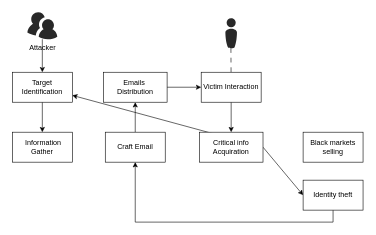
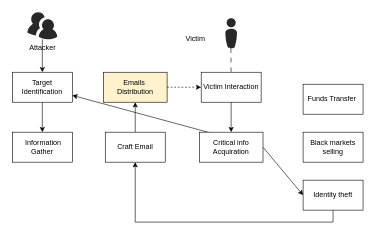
none -> (195, 39)
(135, 87) -> (135, 87)
(182, 87) -> (182, 87)
none -> (333, 99)
